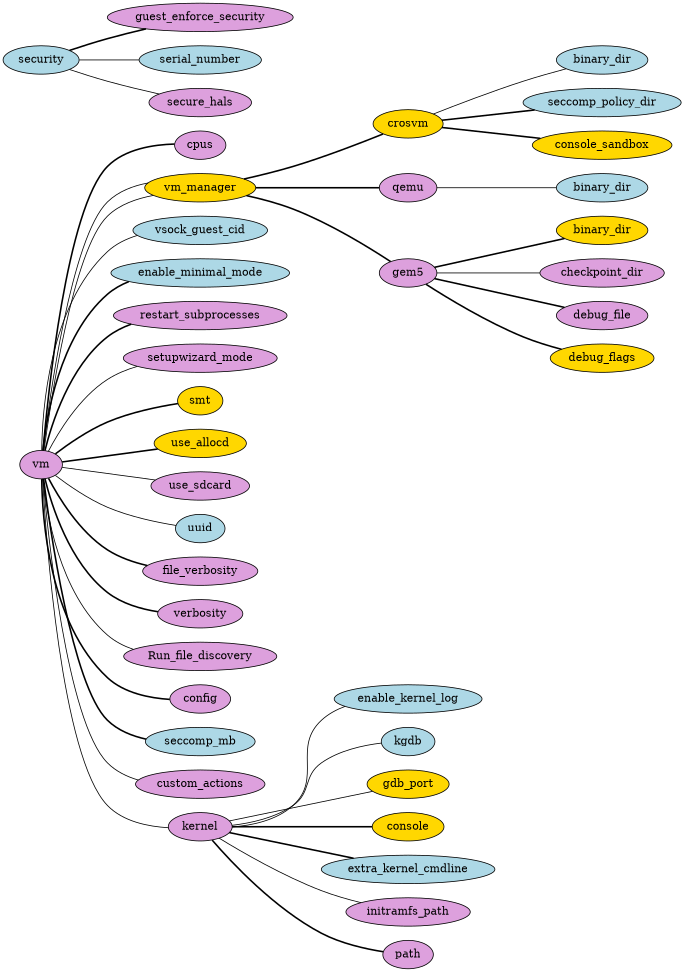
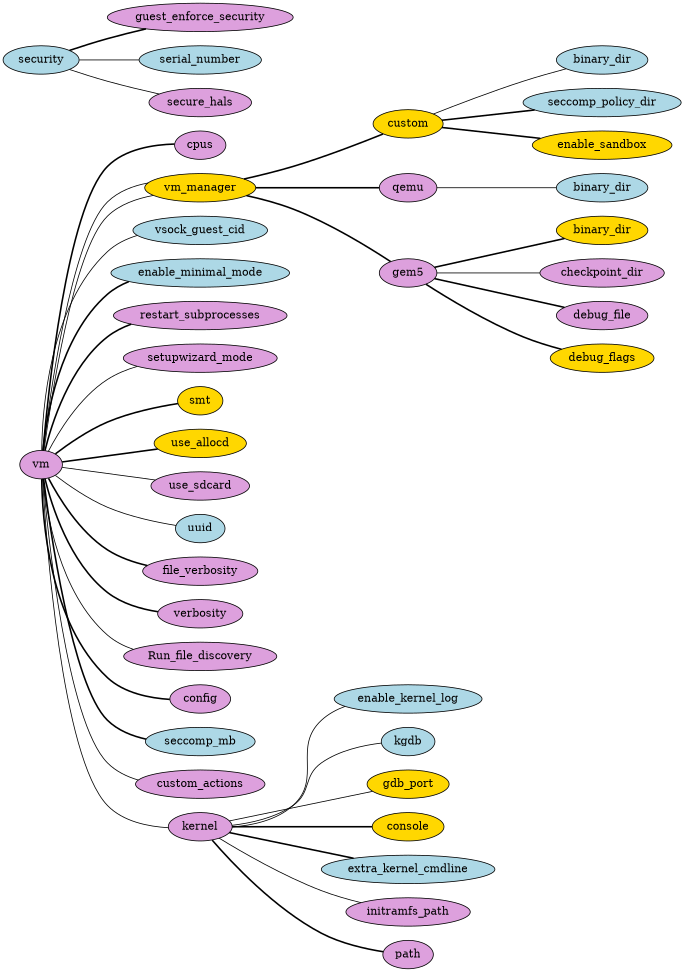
(408, 124) -> (408, 124)
(602, 145) -> (602, 145)
